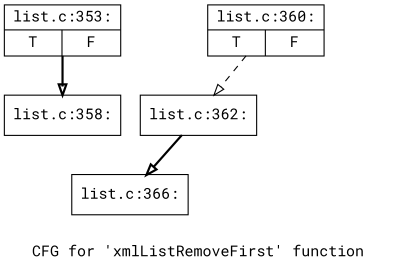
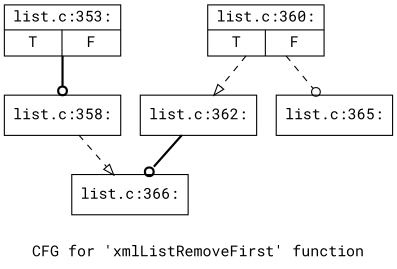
(63, 71) -> (63, 71)
none -> (334, 115)
none -> (93, 151)
(168, 151) -> (168, 151)
